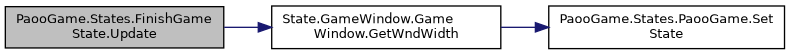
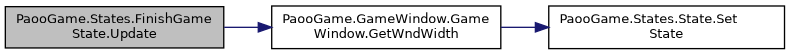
(386, 27) -> (386, 27)
(667, 27) -> (667, 27)
